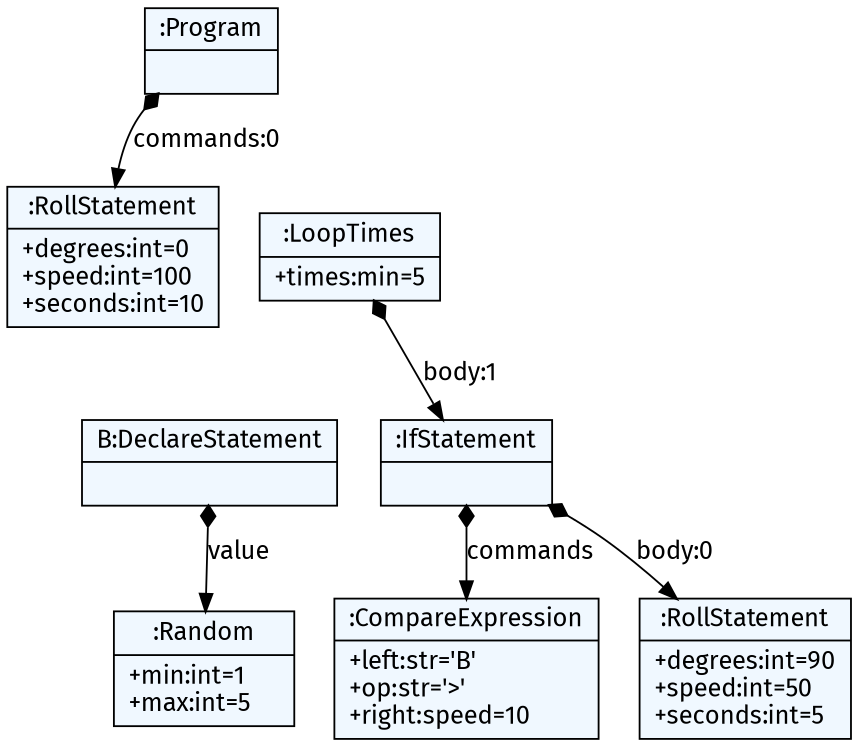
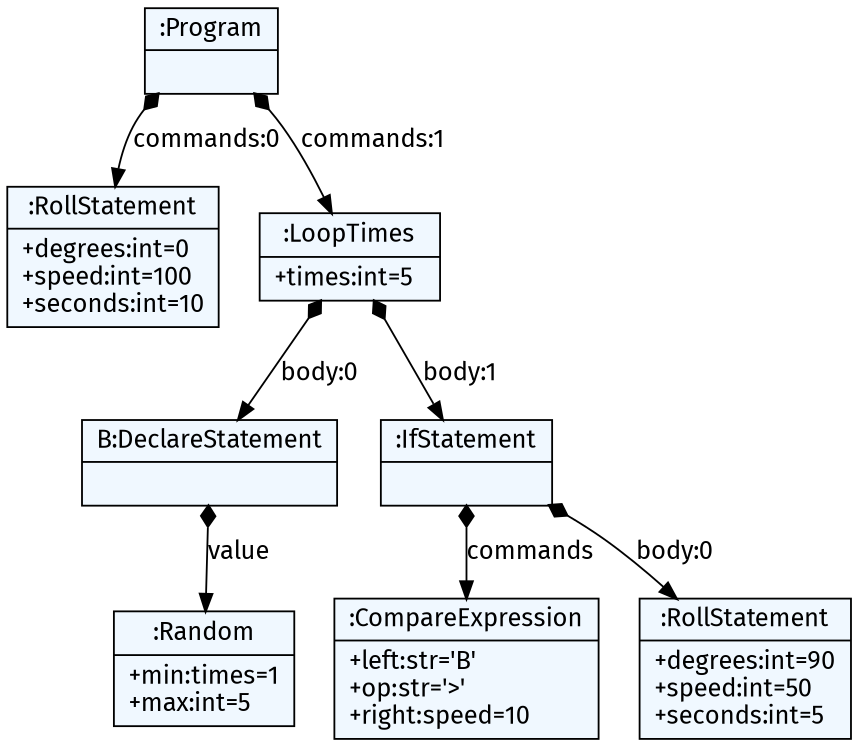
none -> (299, 152)
(350, 278) -> (343, 278)
none -> (278, 362)
(187, 676) -> (204, 676)
